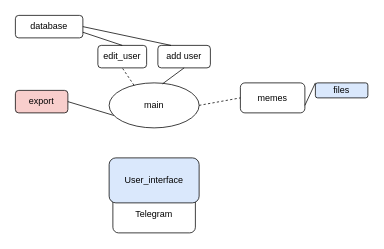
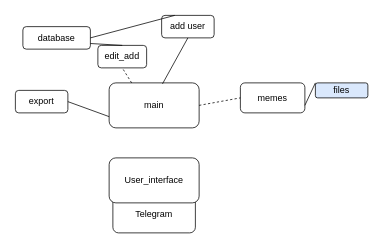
(49, 27) -> (57, 38)
(122, 57) -> (122, 57)
(184, 57) -> (188, 27)
(42, 102) -> (42, 102)
(154, 105) -> (154, 105)
(154, 180) -> (154, 180)
